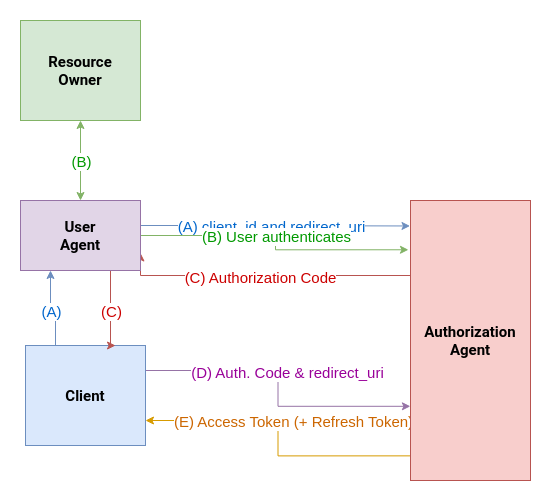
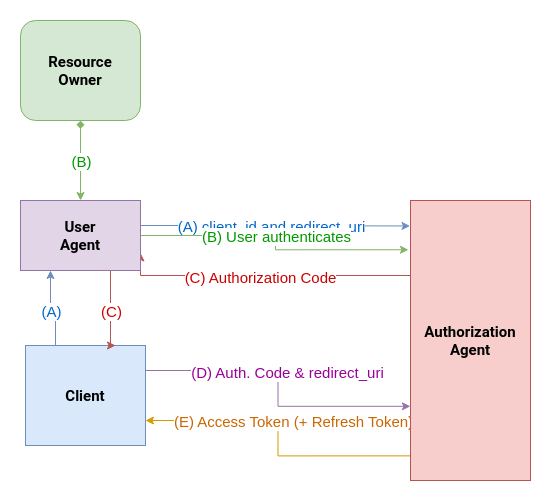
(81, 71) -> (81, 71)
(81, 128) -> (81, 129)
